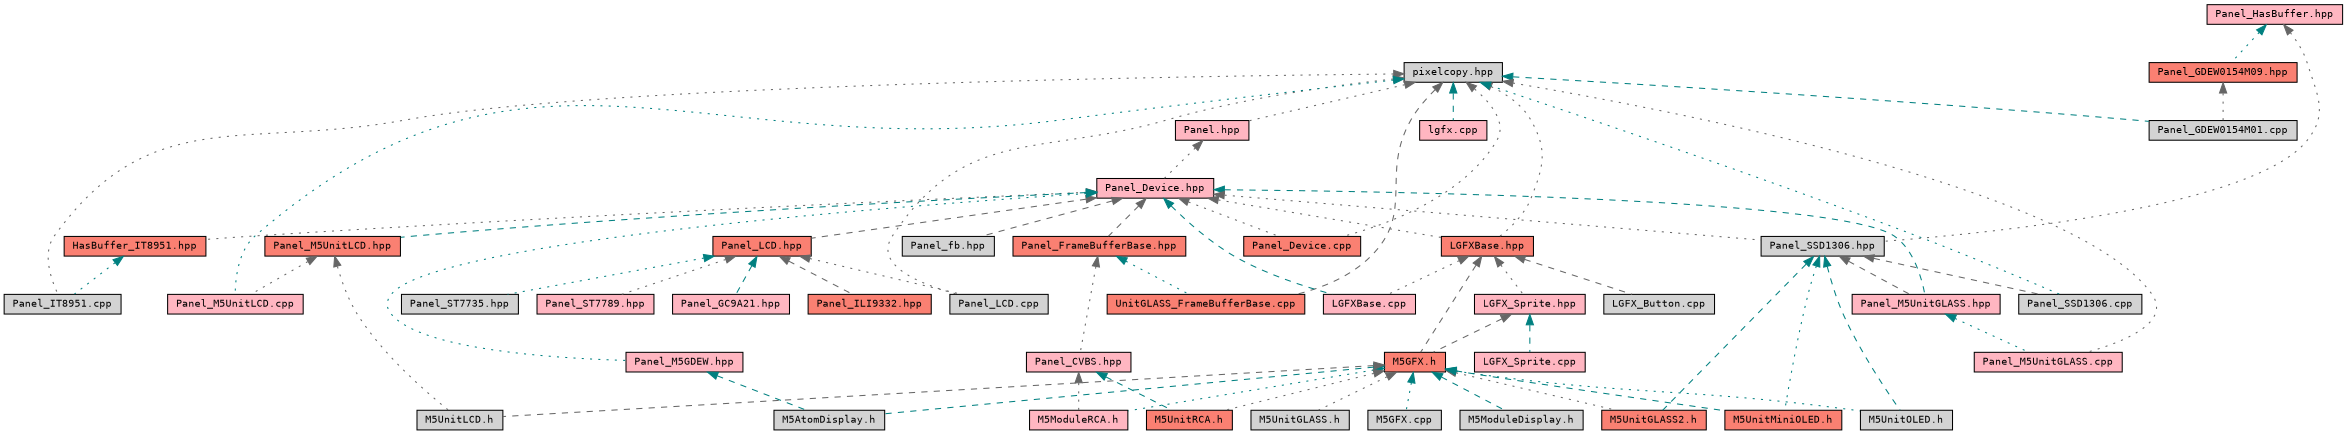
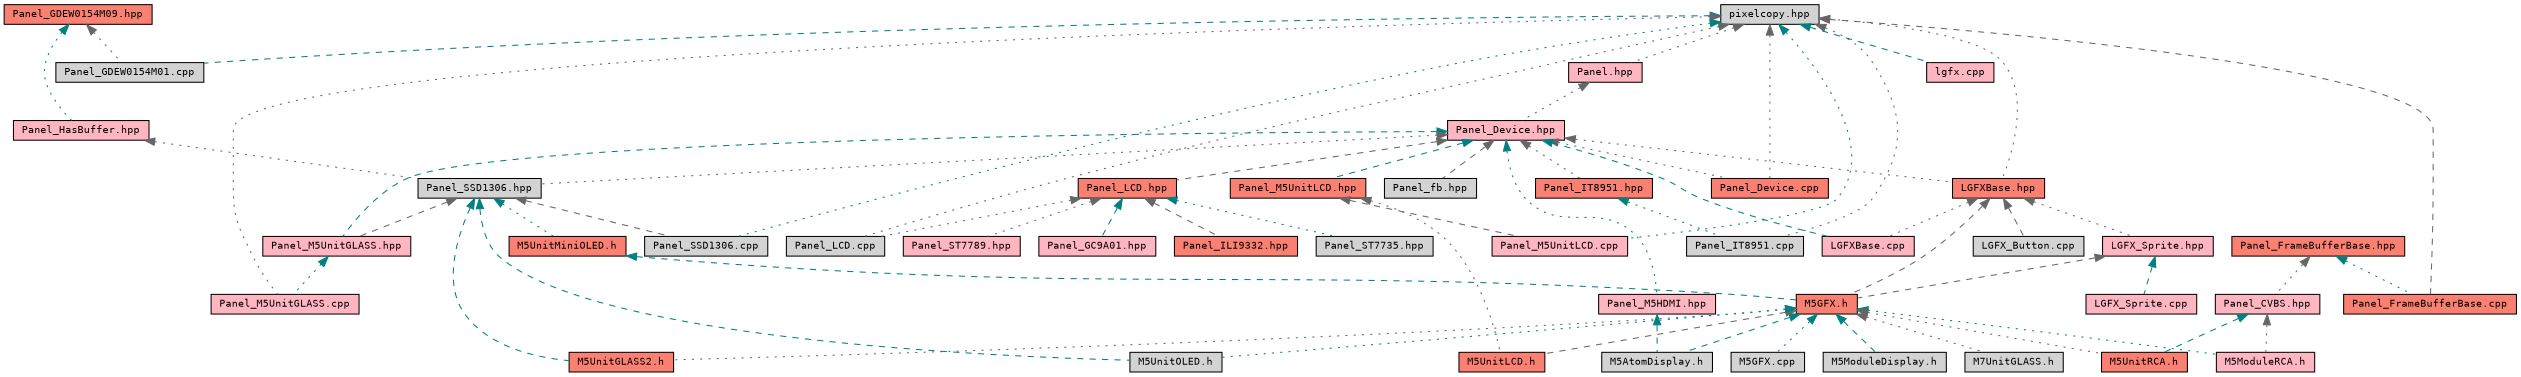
(2245, 47) -> (45, 78)
(1124, 221) -> none
(135, 246) -> (1594, 188)
(279, 278) -> (1434, 218)
(731, 304) -> (1097, 246)
(1206, 304) -> (2430, 304)
(684, 362) -> (1657, 304)
(1617, 395) -> (1216, 279)
(460, 420) -> (1502, 362)
(1300, 420) -> (2014, 362)
